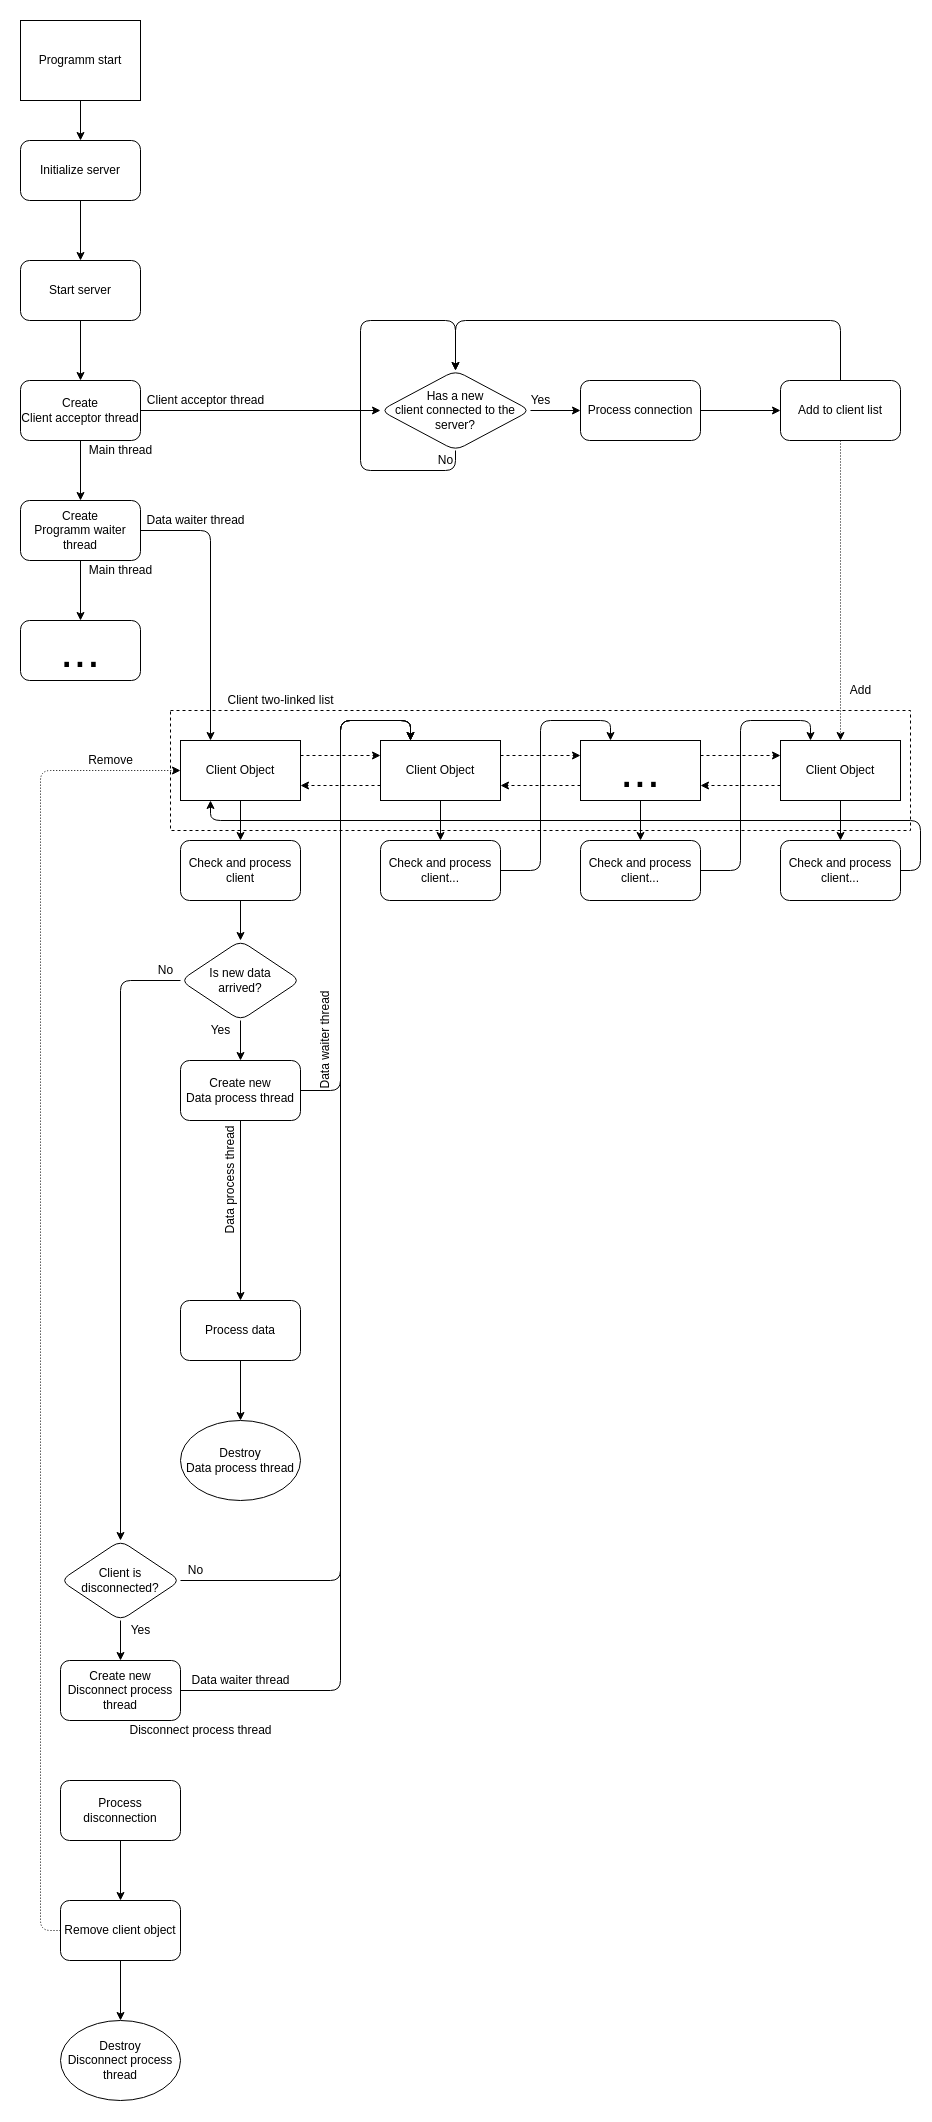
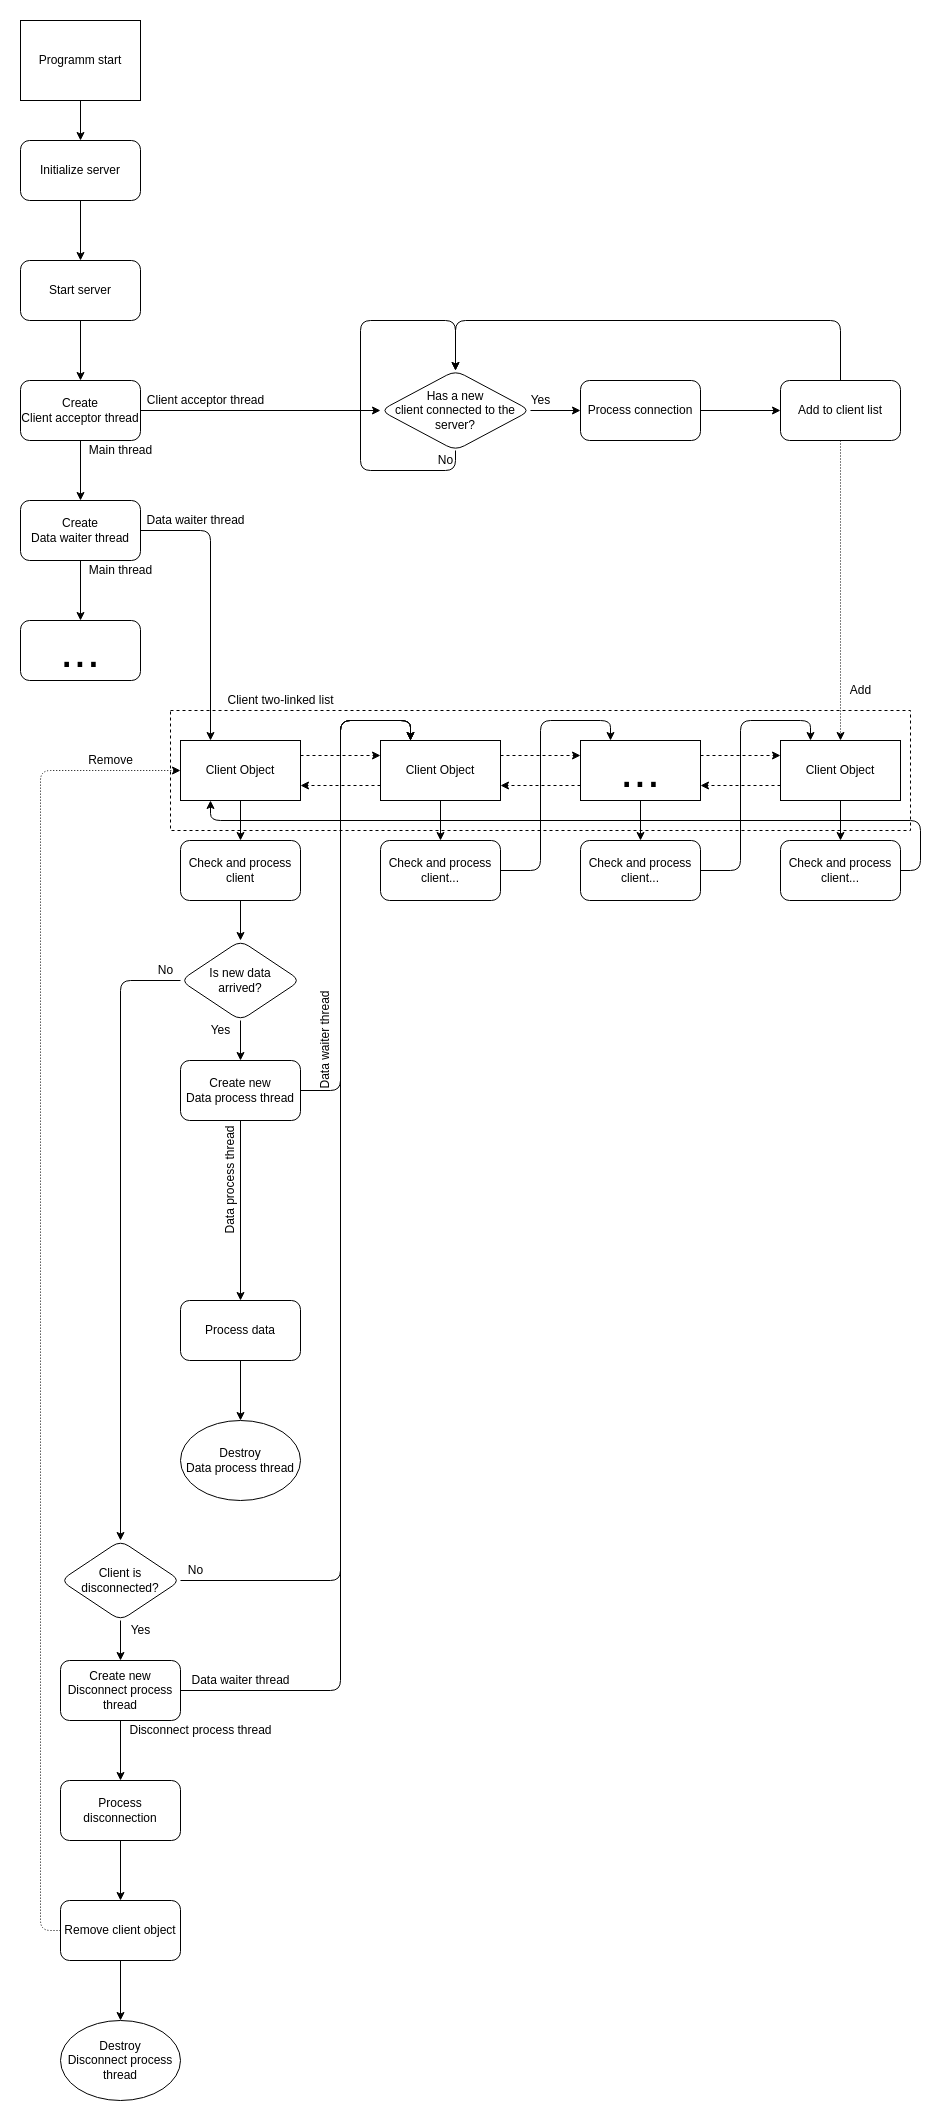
(81, 531) -> (81, 531)
none -> (121, 1747)
